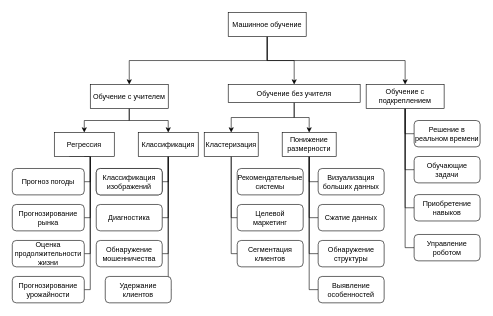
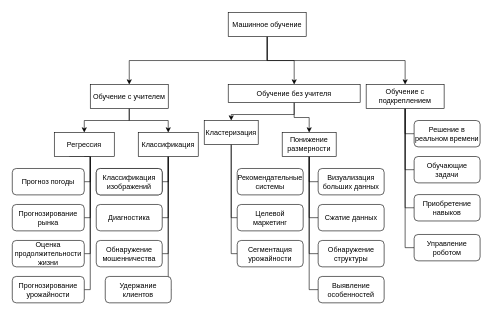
(231, 144) -> (231, 132)
(270, 254) -> (270, 254)
